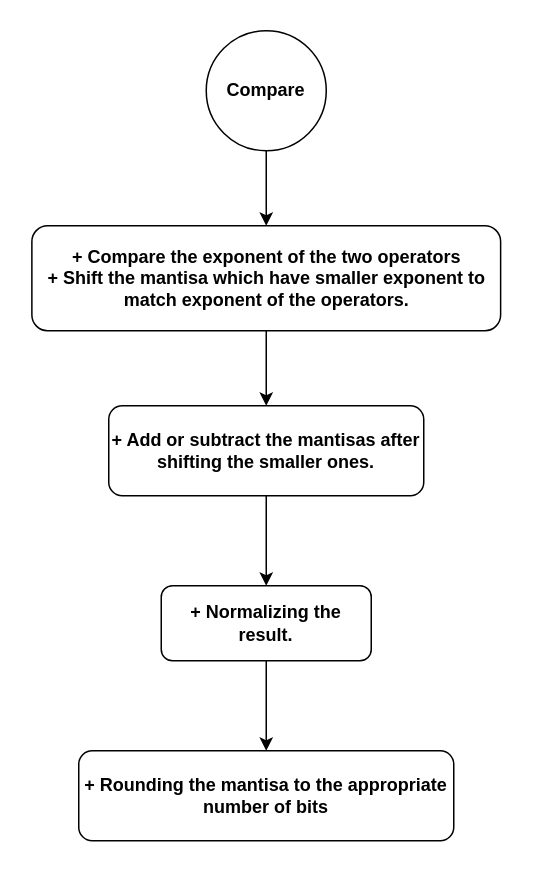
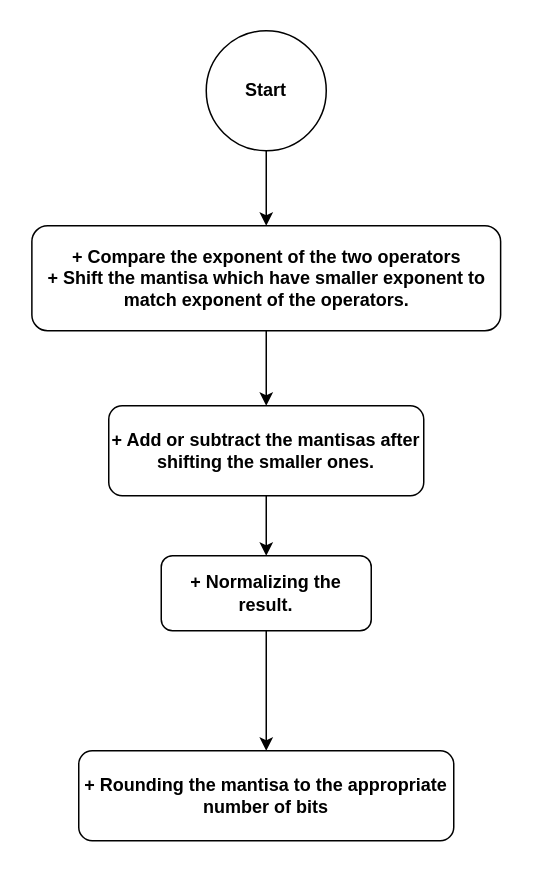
(266, 91) -> (266, 91)
(266, 623) -> (266, 593)
